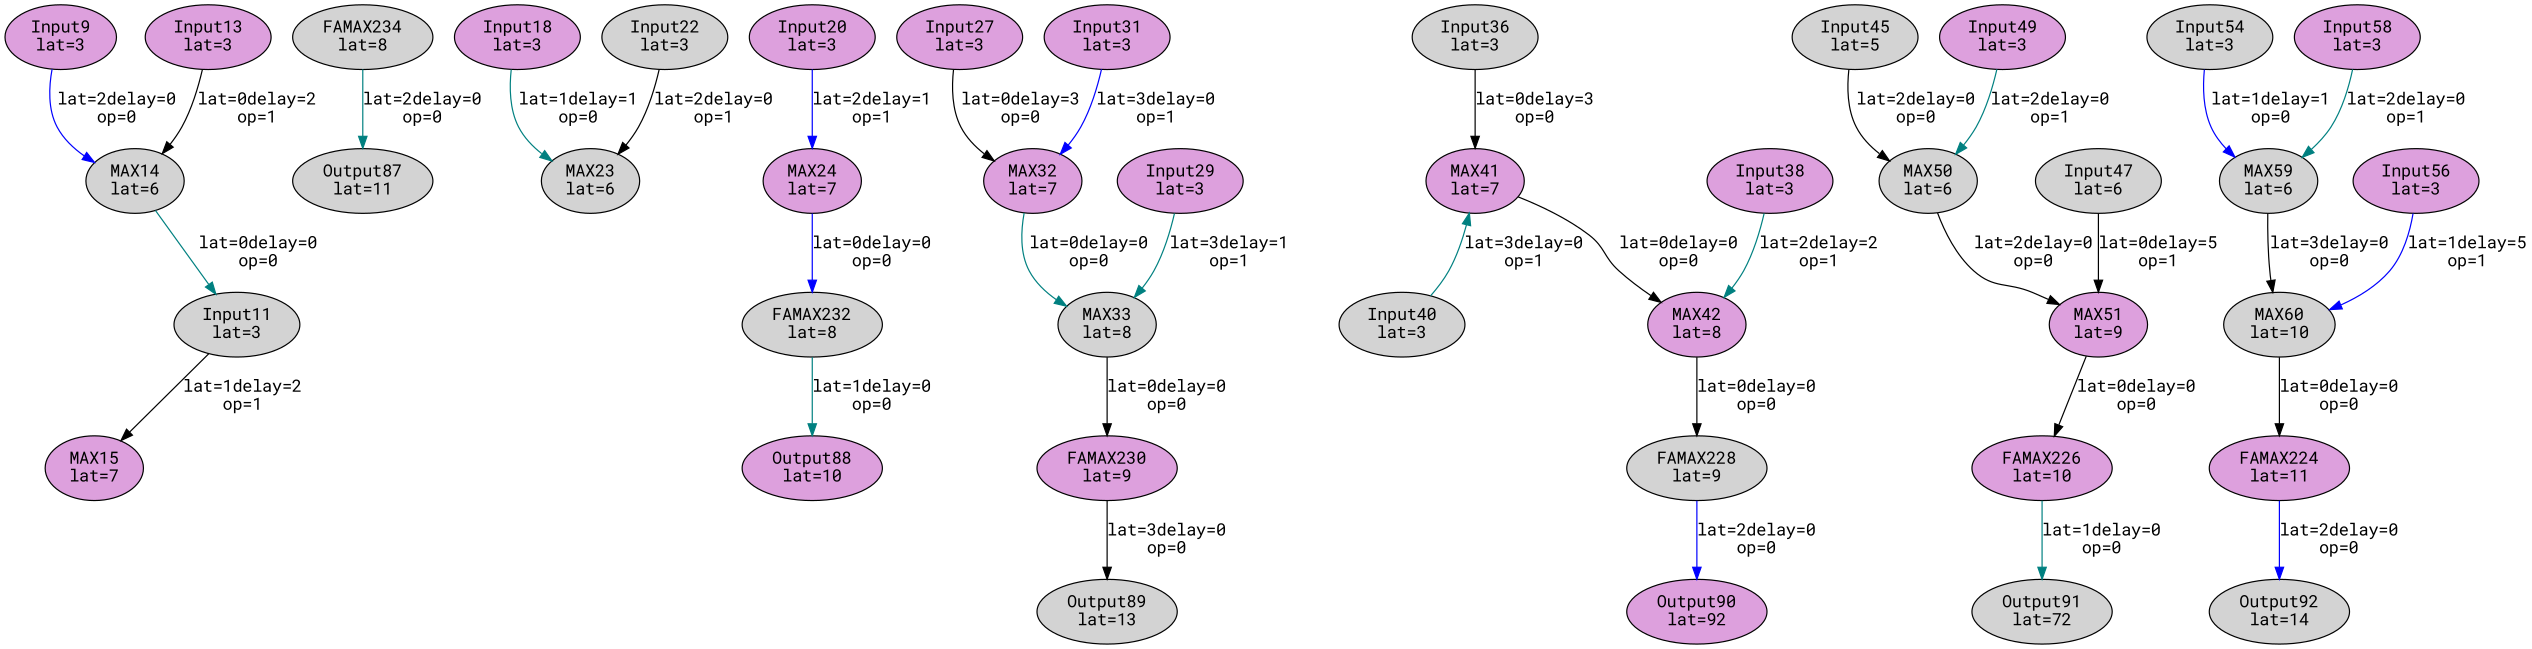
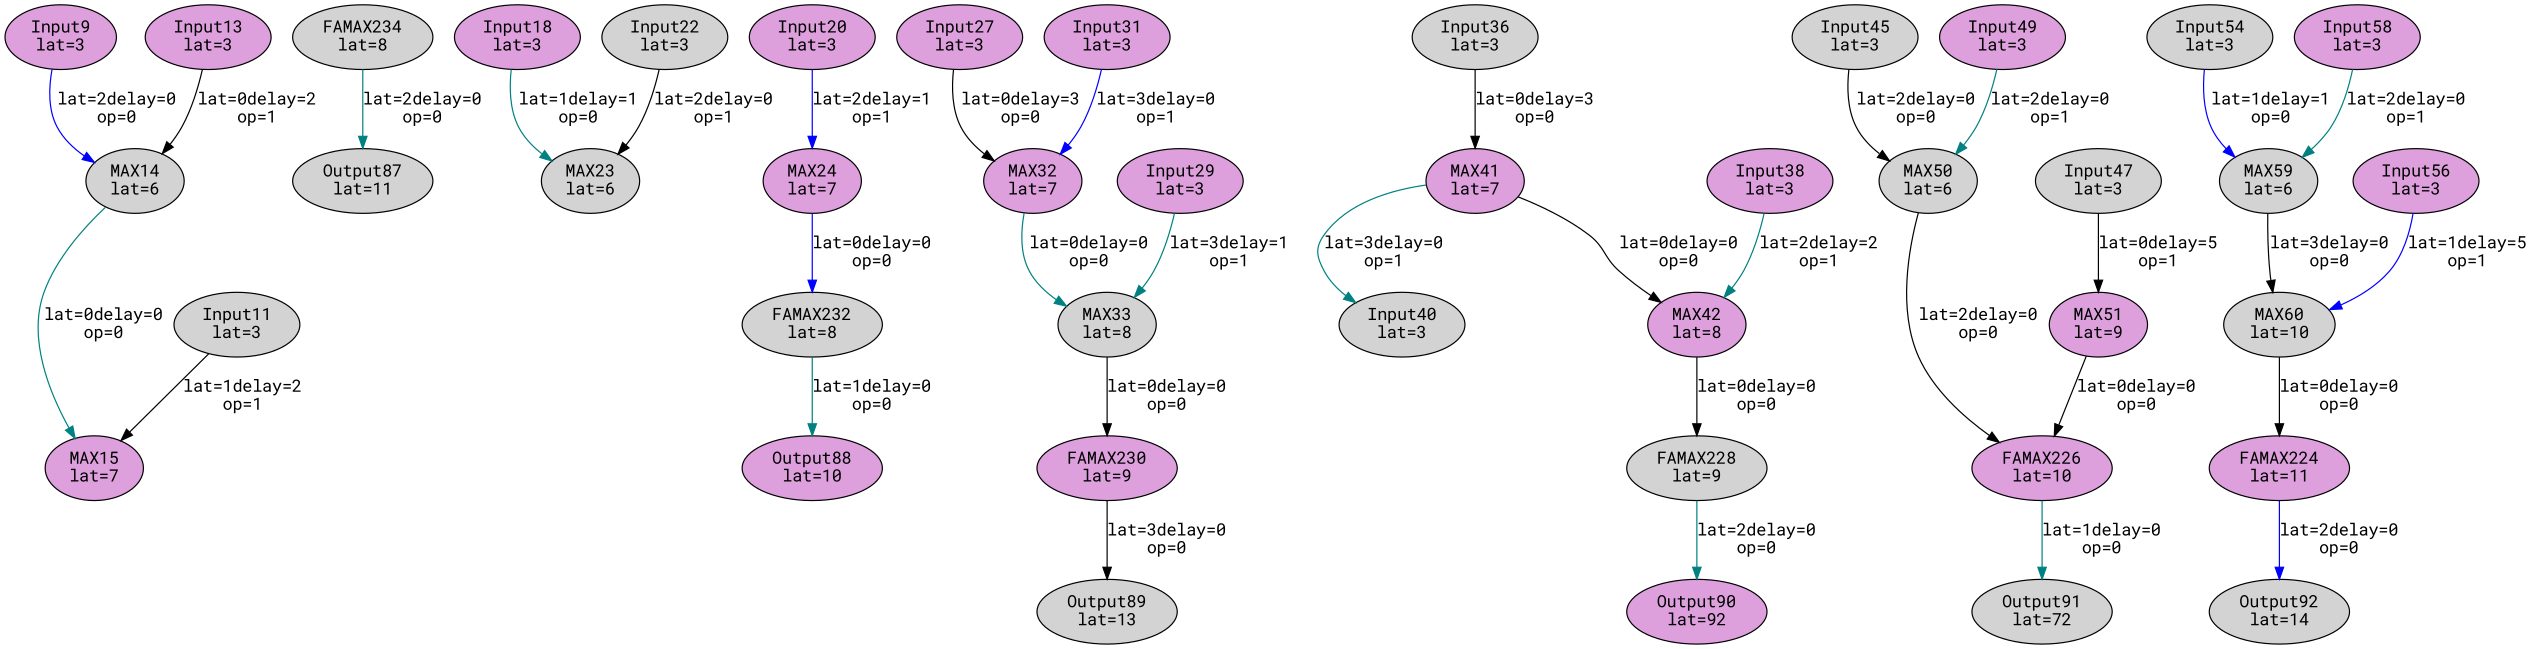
(1855, 37) -> (1855, 37)
(2098, 181) -> (2098, 181)
(182, 247) -> (40, 310)
(1453, 263) -> (1339, 219)
(1978, 275) -> (1912, 338)
(1697, 534) -> (1697, 534)
